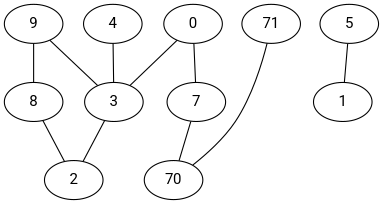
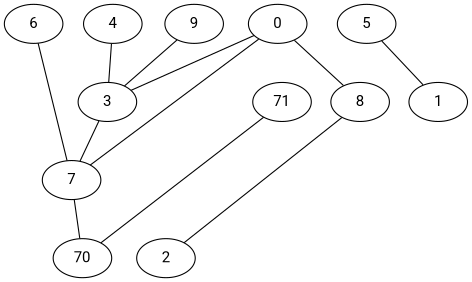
none -> (34, 24)
(34, 63) -> (319, 63)
(94, 141) -> (89, 141)
